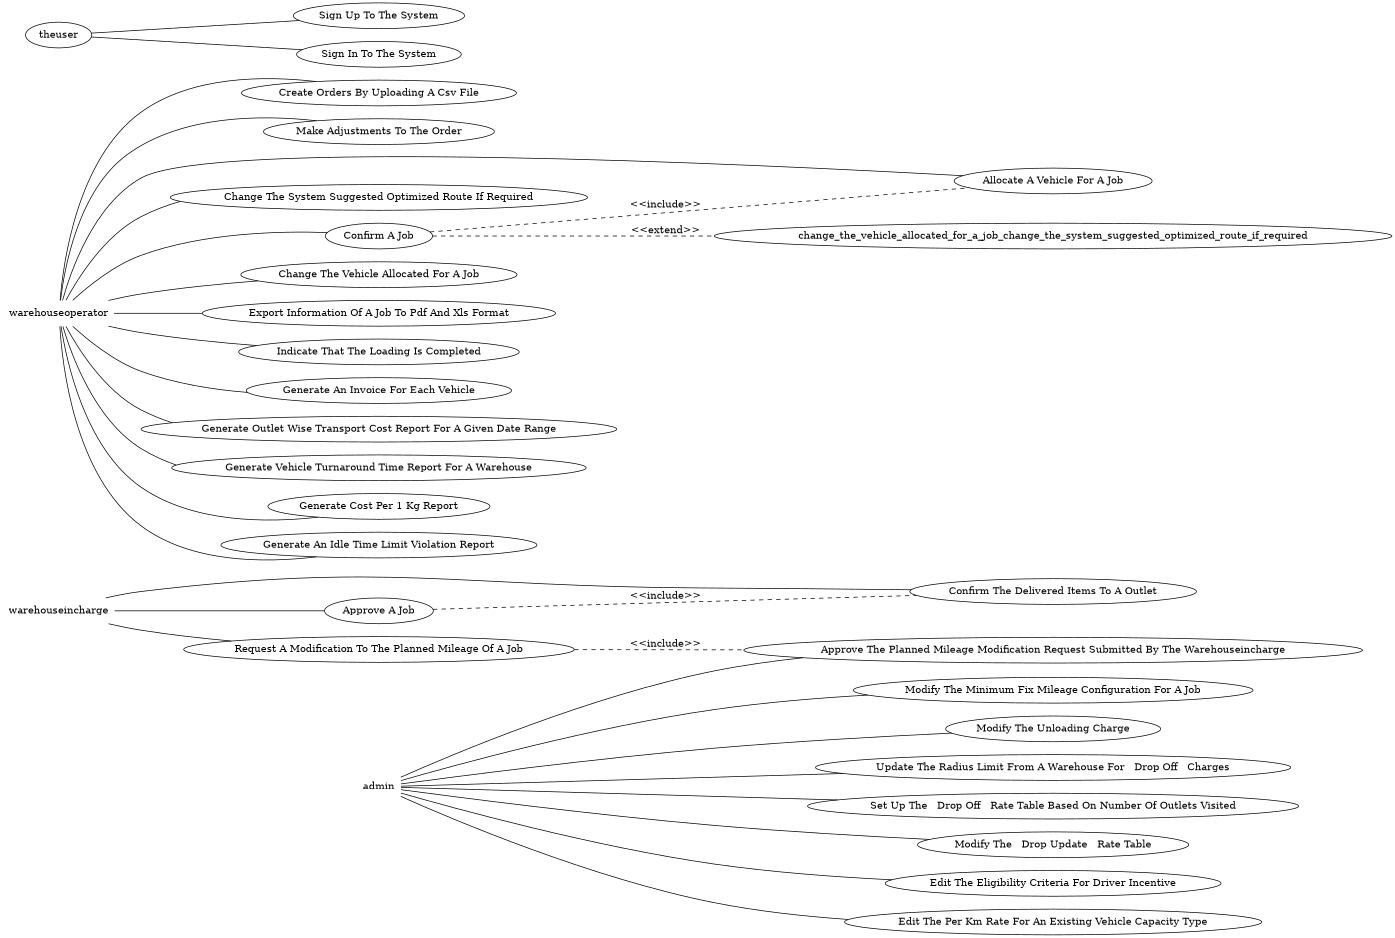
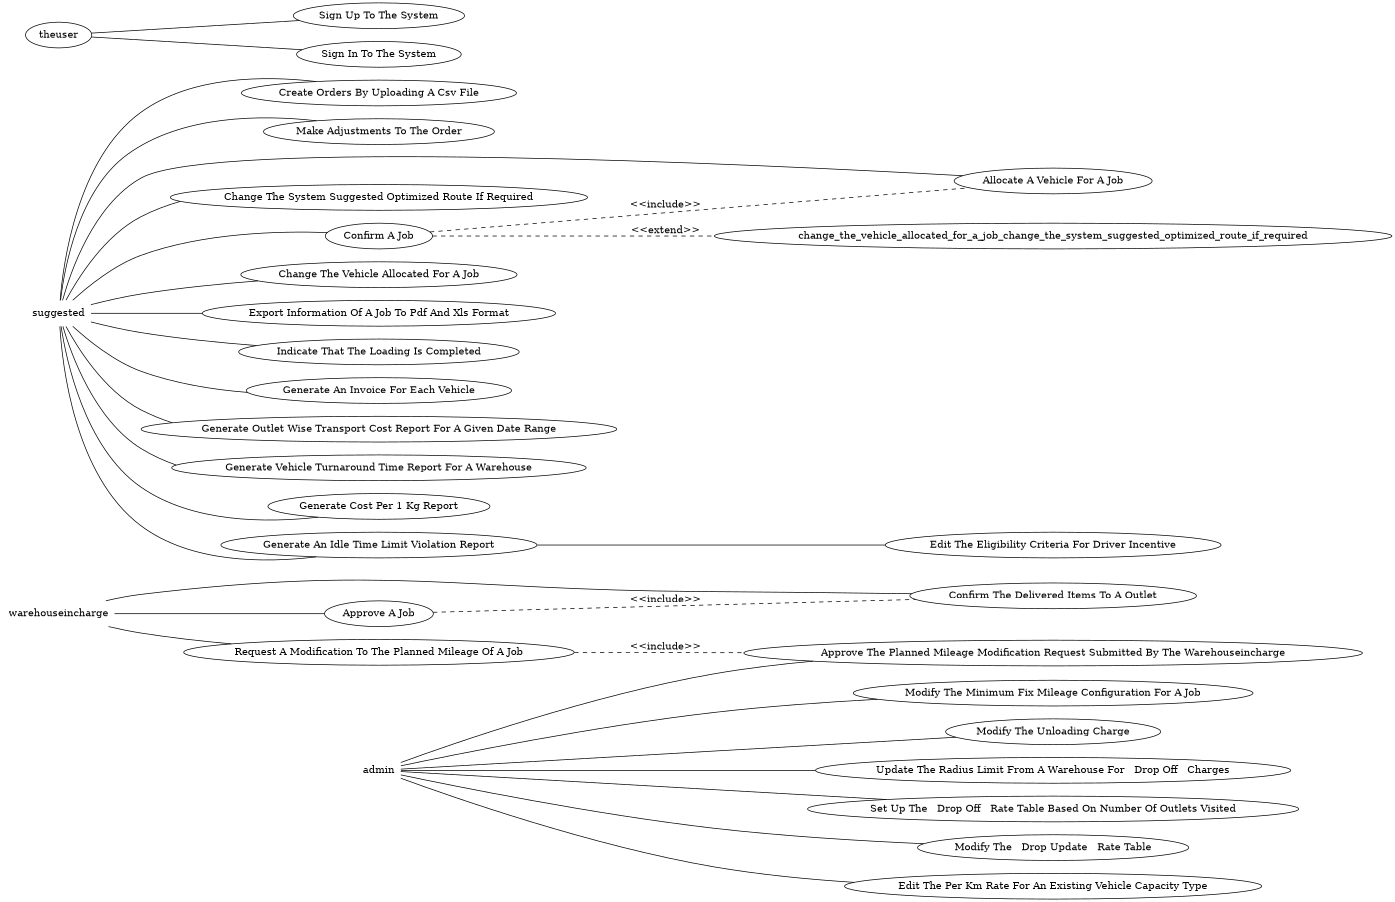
(59, 313) -> (59, 313)
(644, 852) -> (711, 545)
